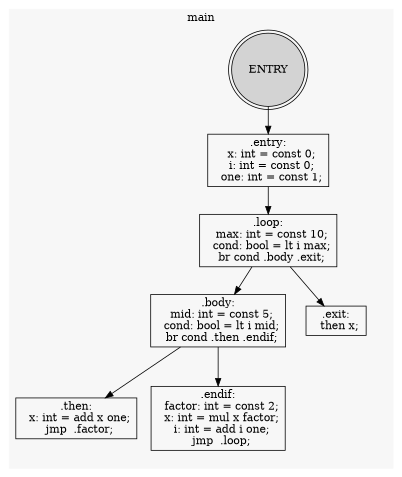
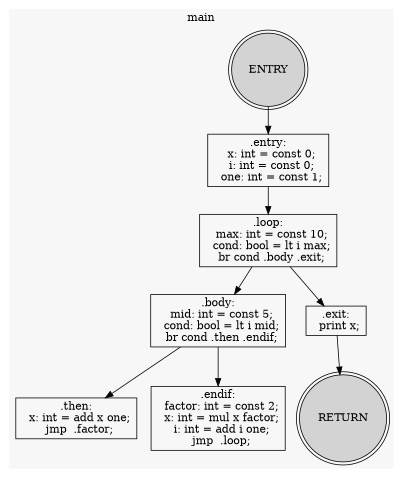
(336, 321) -> (336, 321)
none -> (343, 418)
